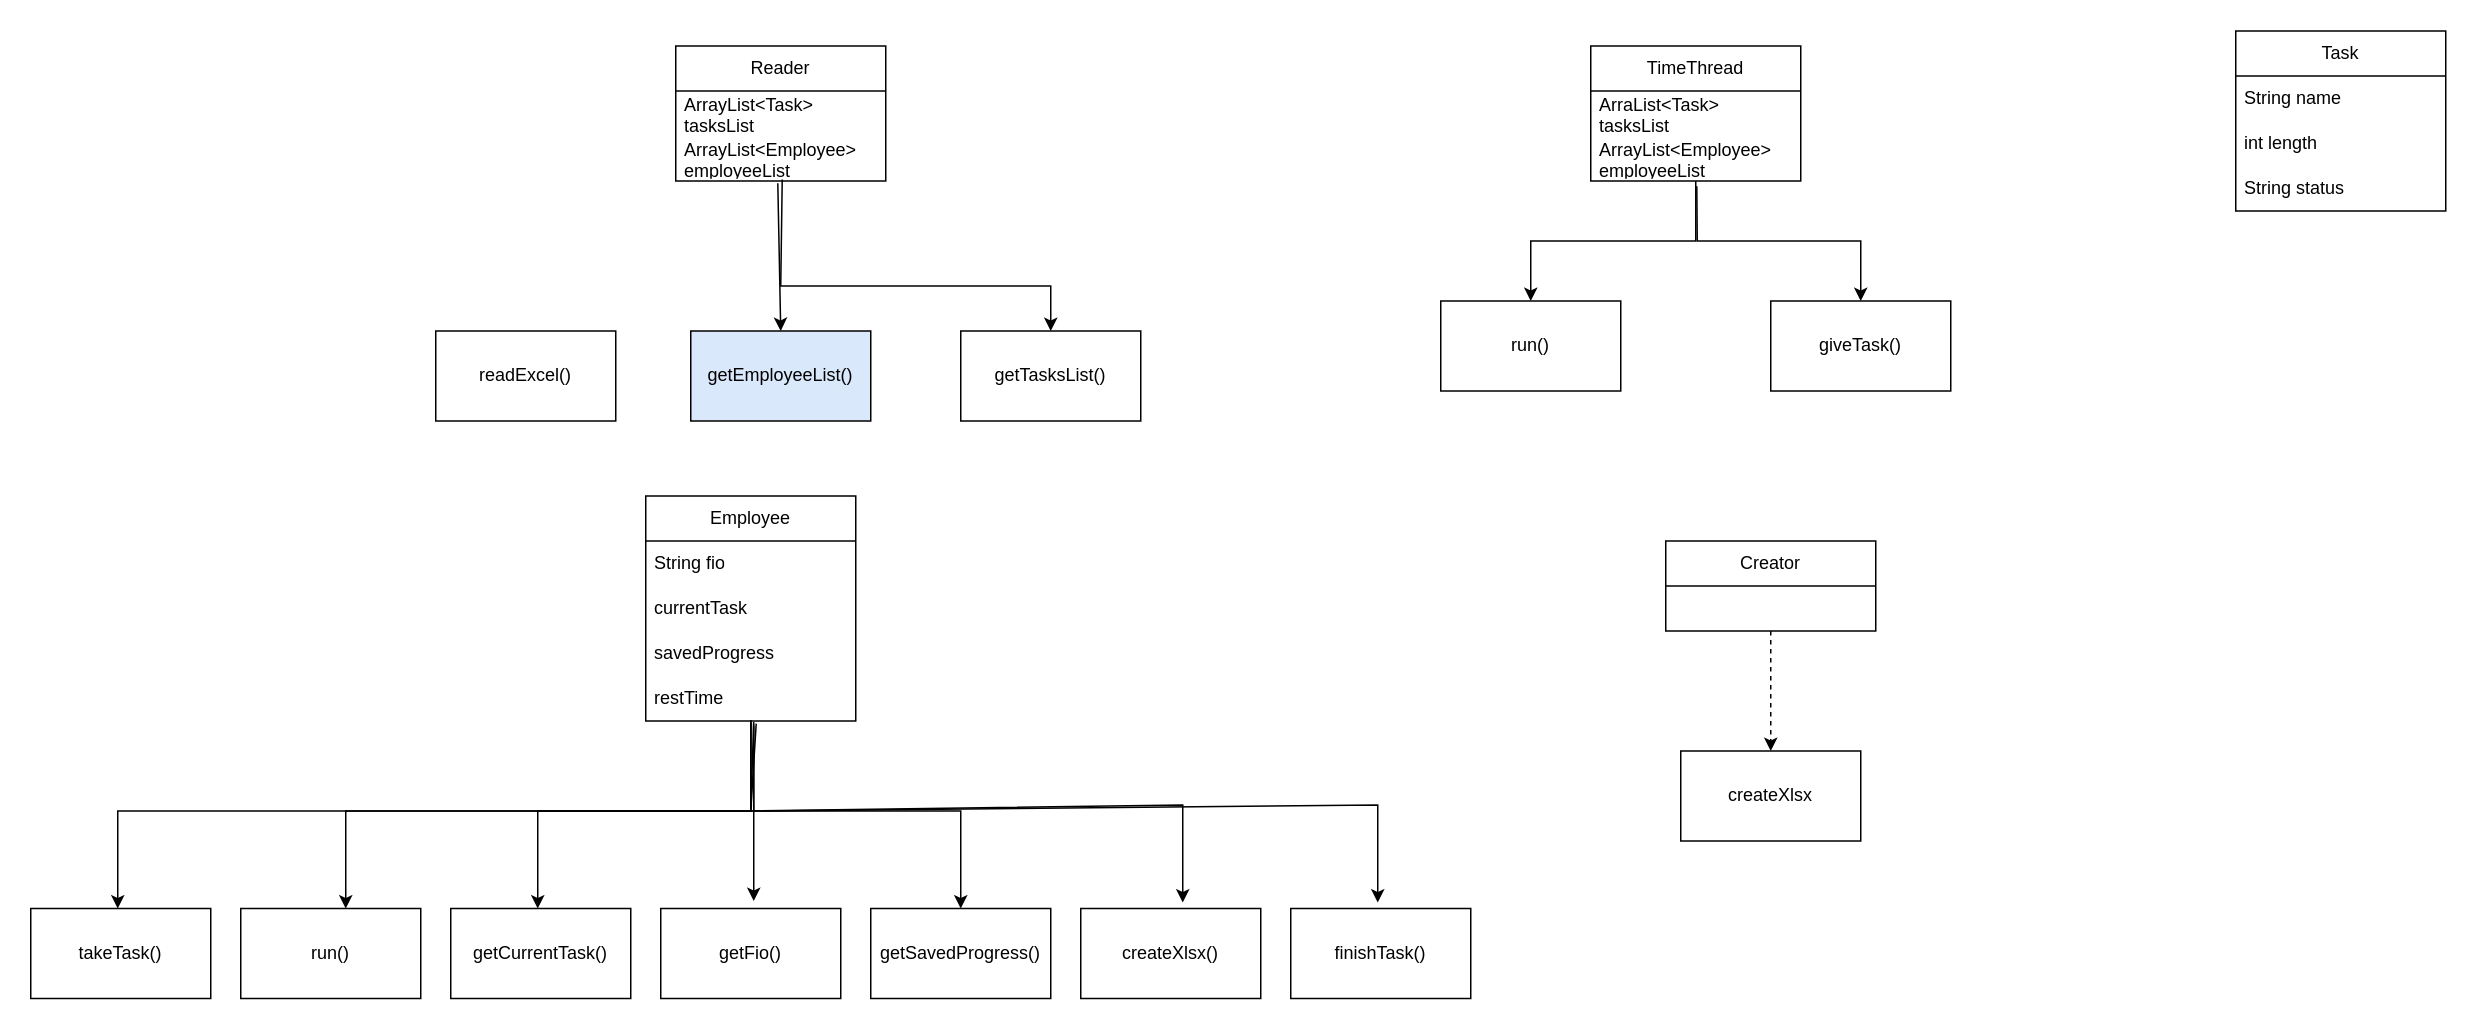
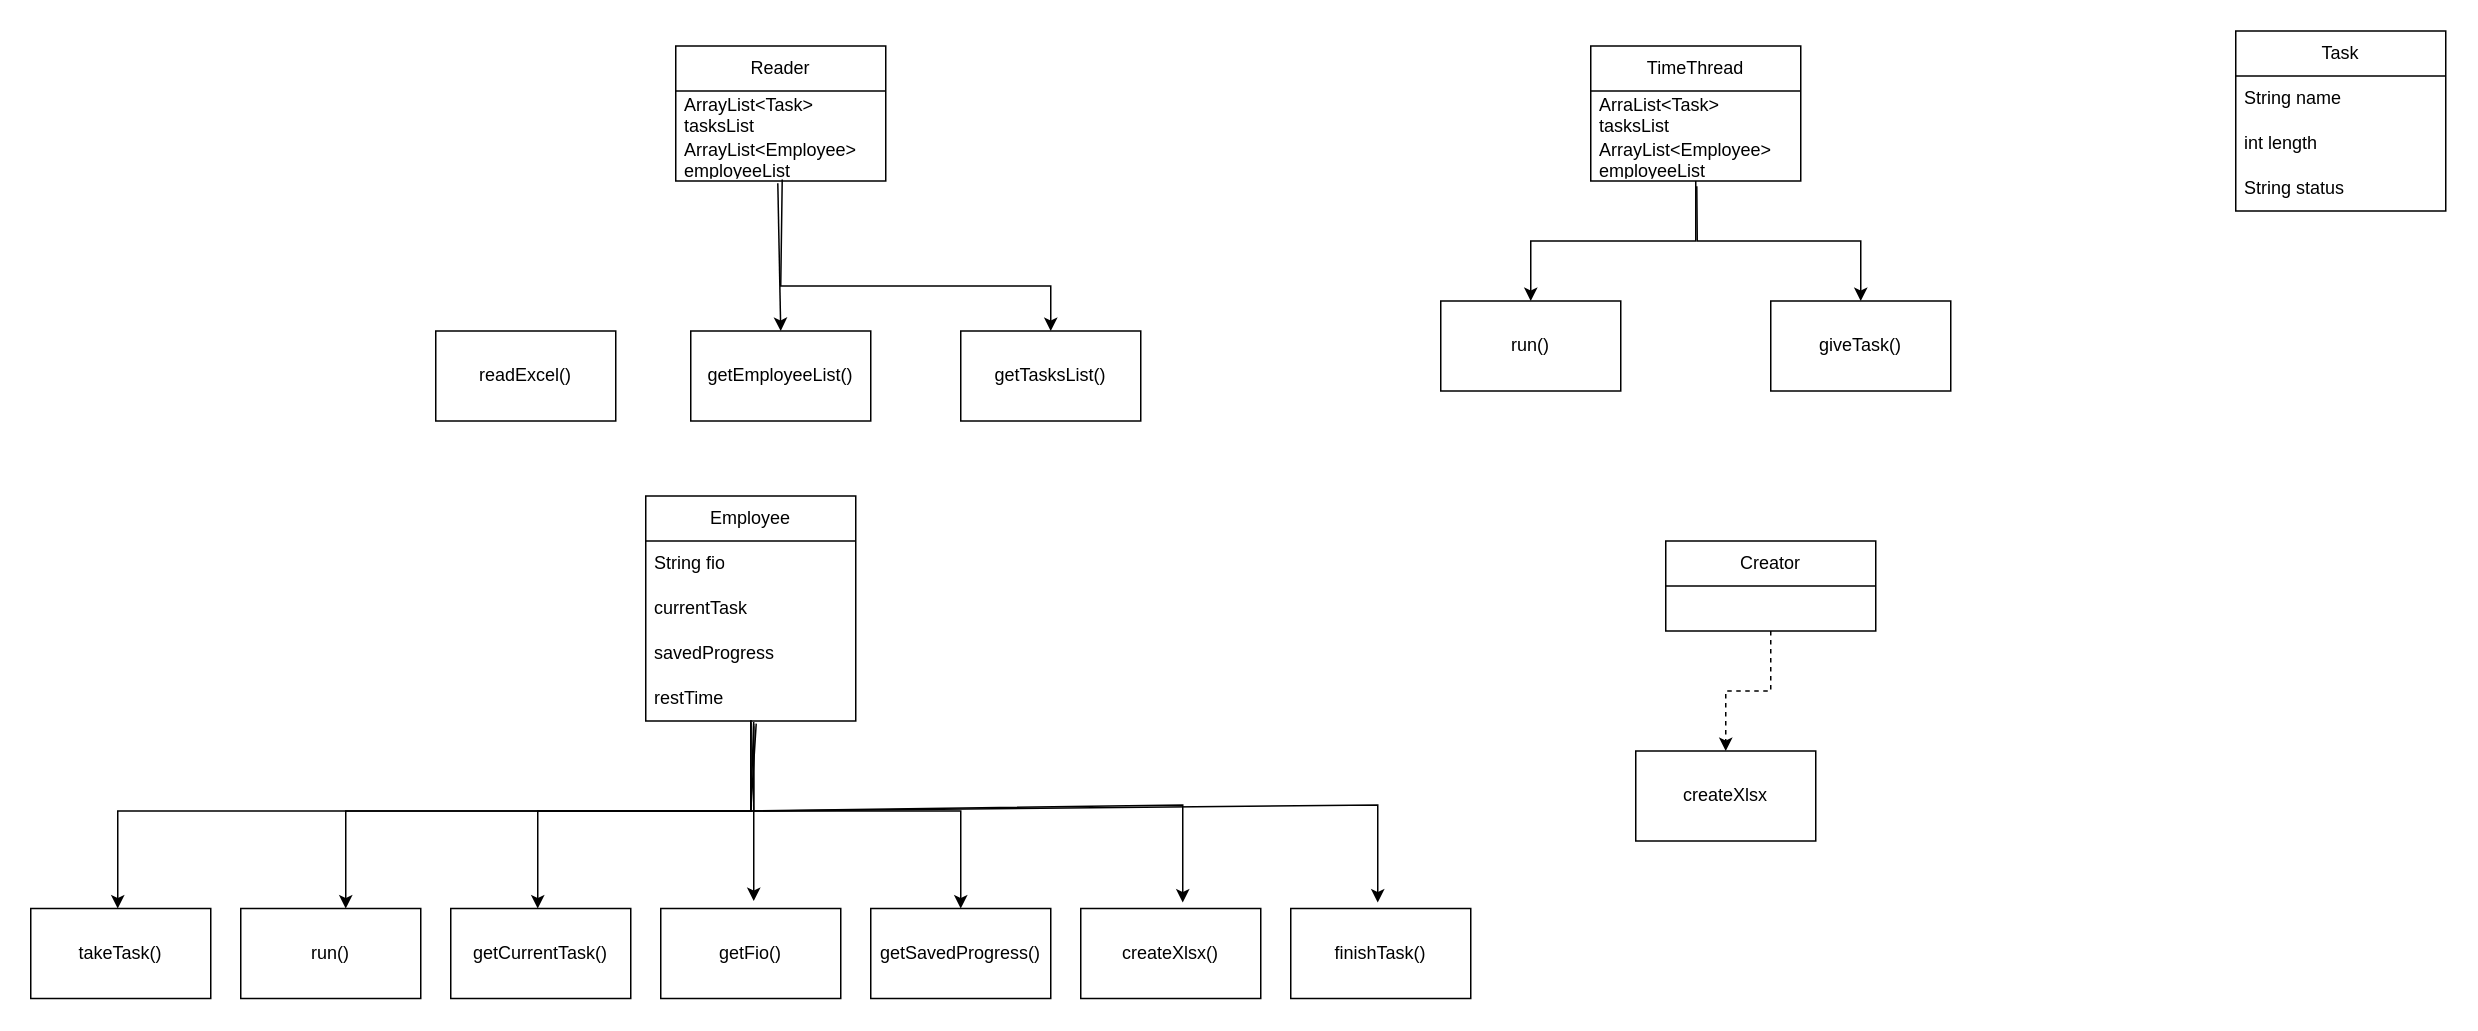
(781, 376) -> (781, 376)
(1771, 796) -> (1726, 796)
